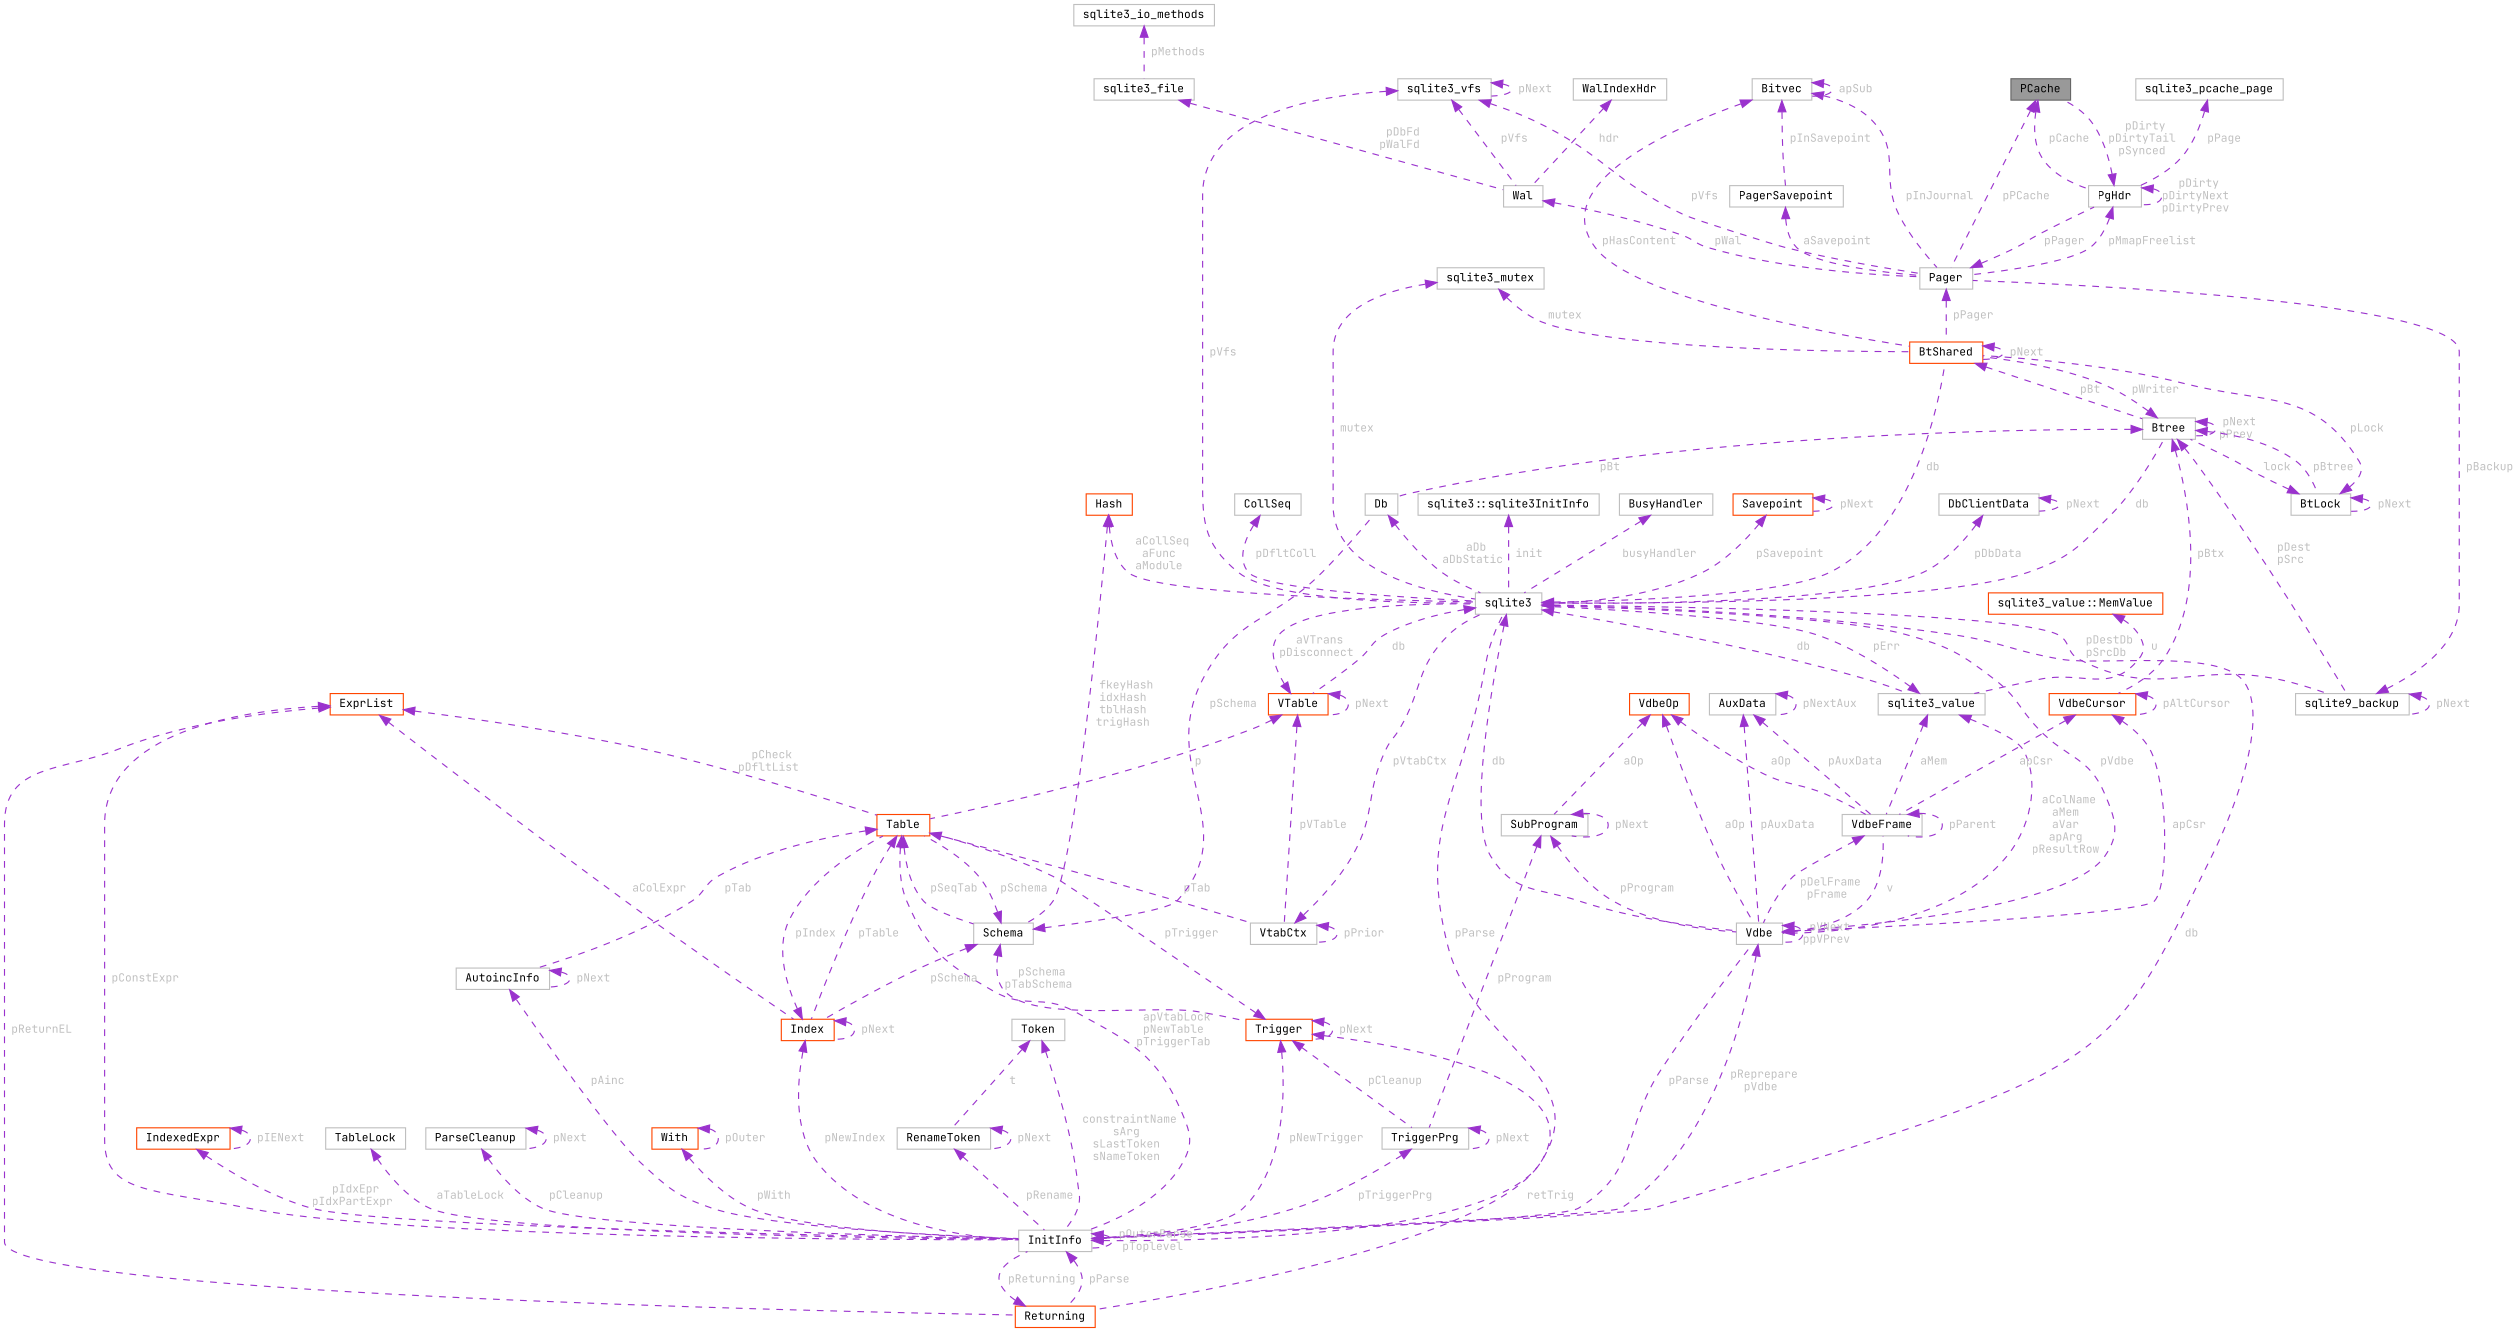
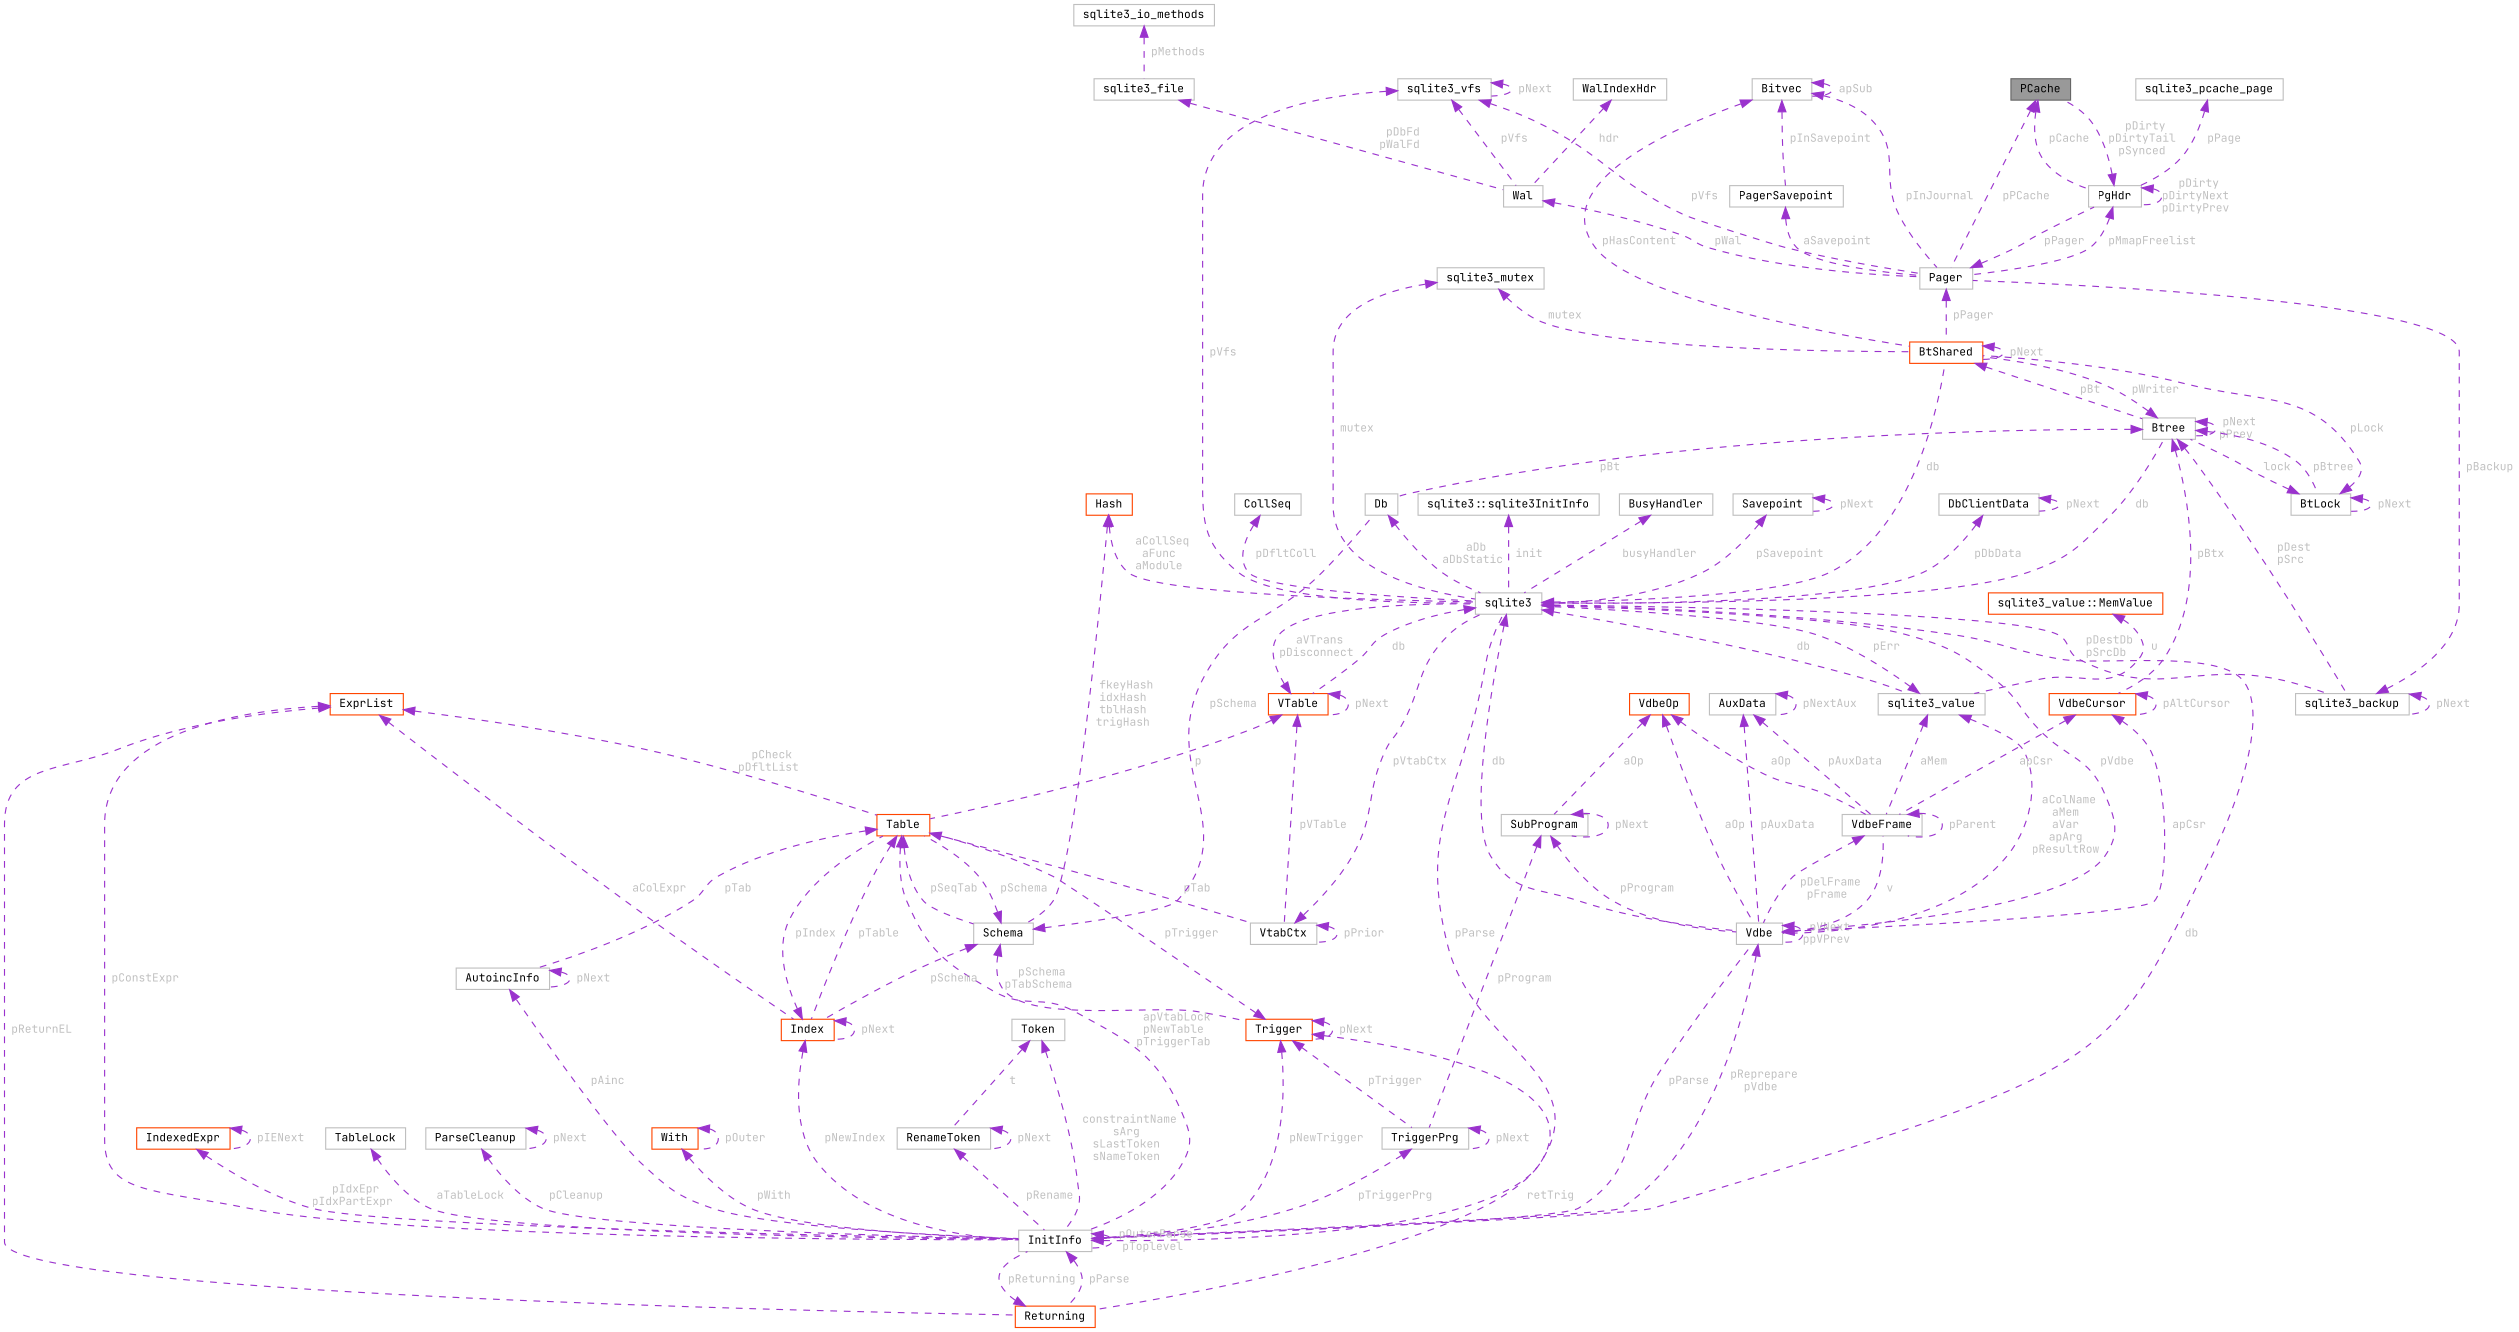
(1773, 505) -> (1773, 505)
(2352, 704) -> (2352, 704)
(1392, 1081) -> (1392, 1081)
